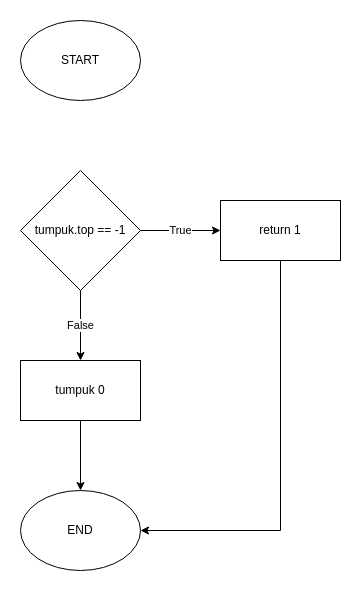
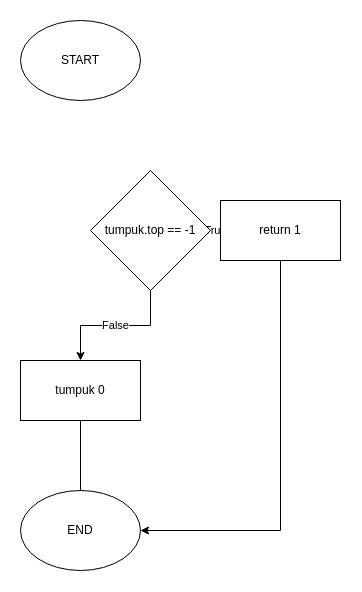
(81, 231) -> (151, 231)
(81, 482) -> (81, 485)
